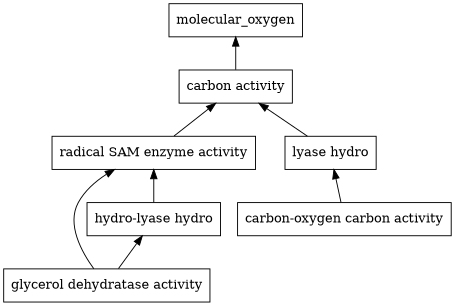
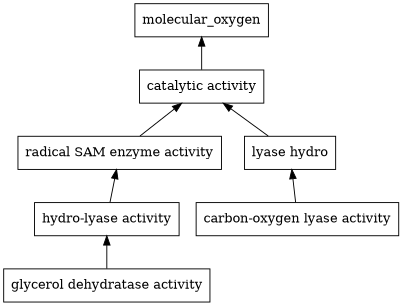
(236, 87) -> (202, 87)
(74, 218) -> none
(154, 219) -> (107, 219)
(344, 219) -> (297, 219)
